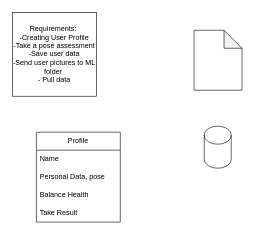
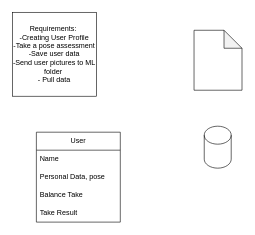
(78, 141) -> (78, 141)
(65, 195) -> (62, 195)
